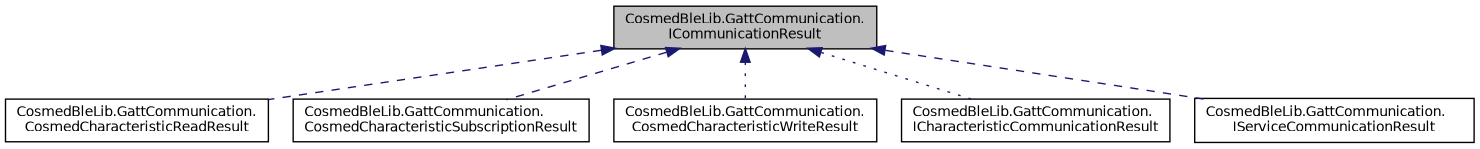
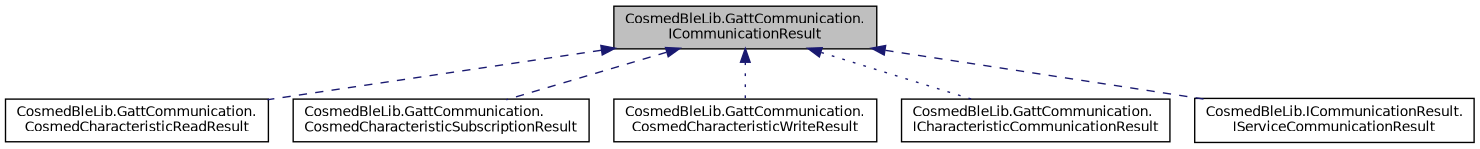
(1334, 120) -> (1334, 120)
